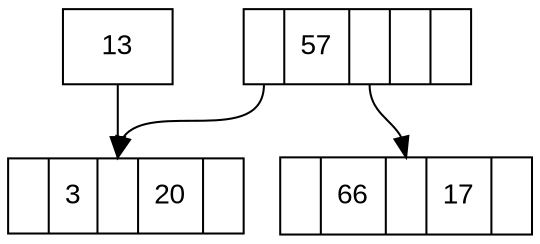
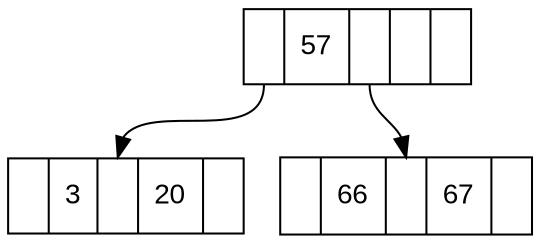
(118, 47) -> none
(459, 195) -> (459, 195)
